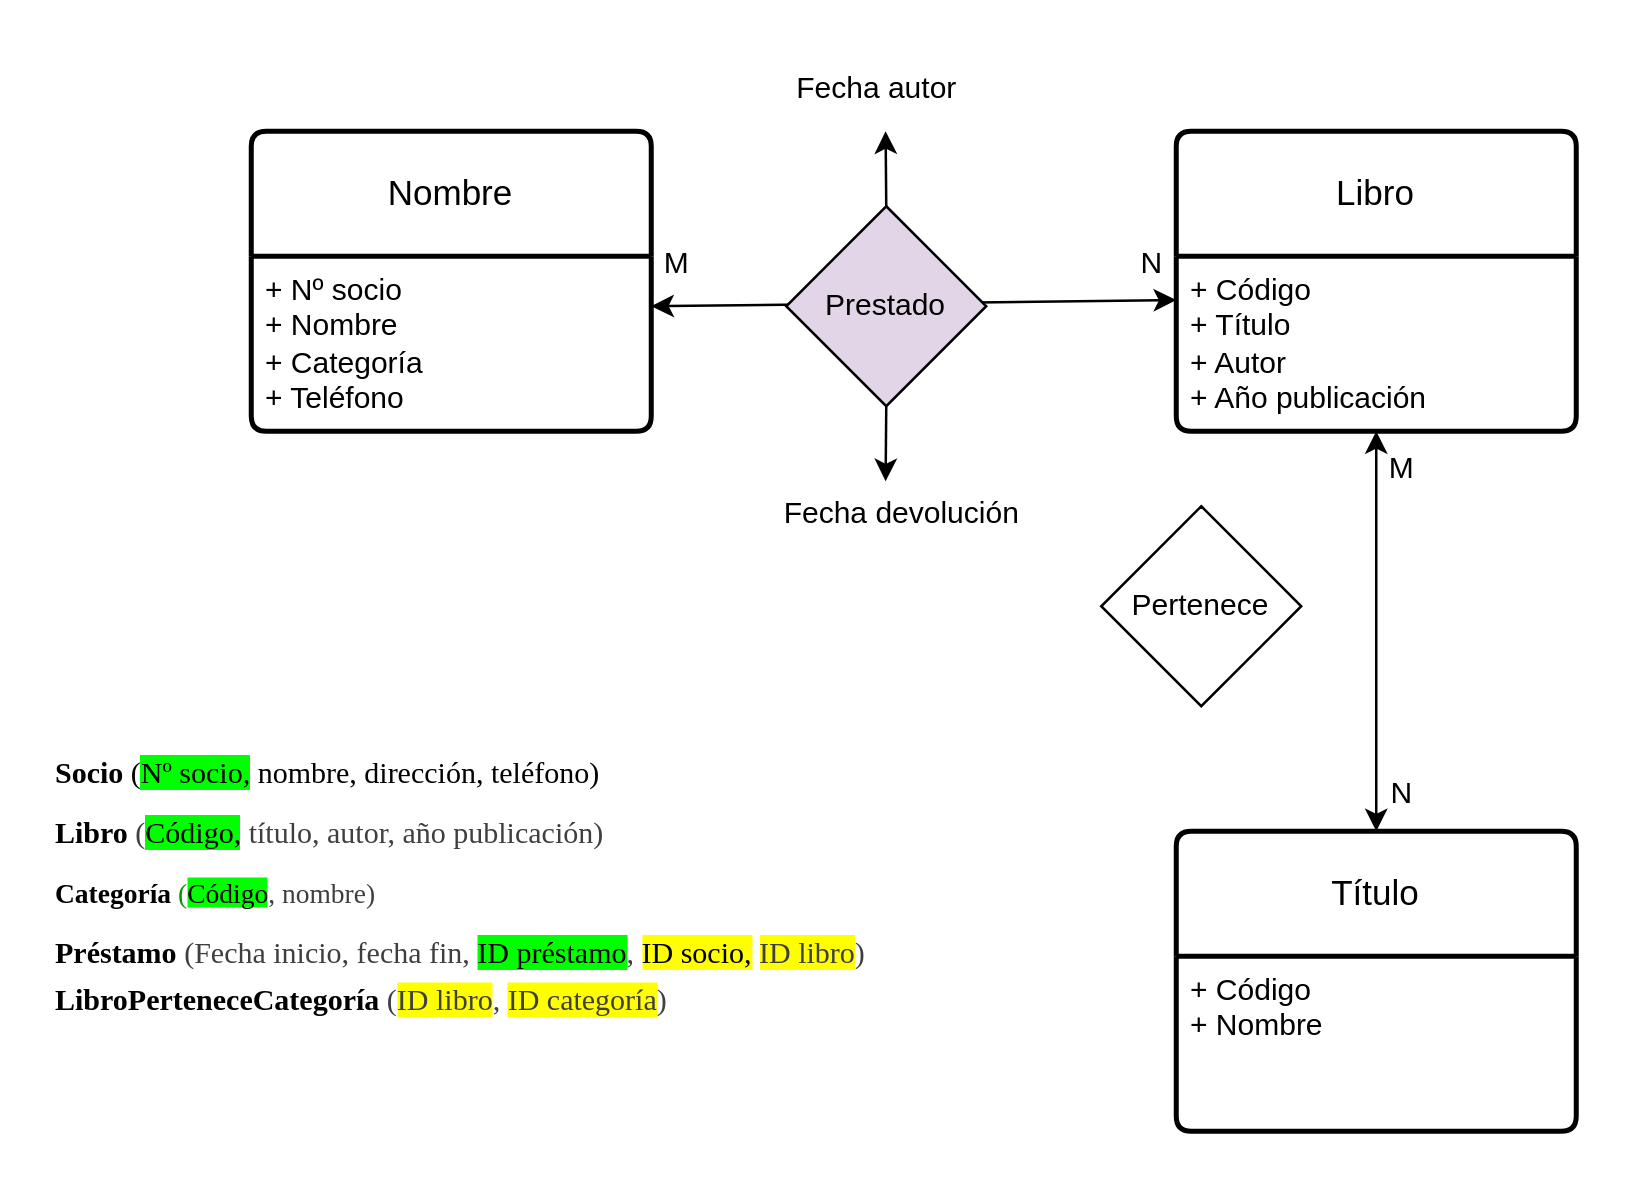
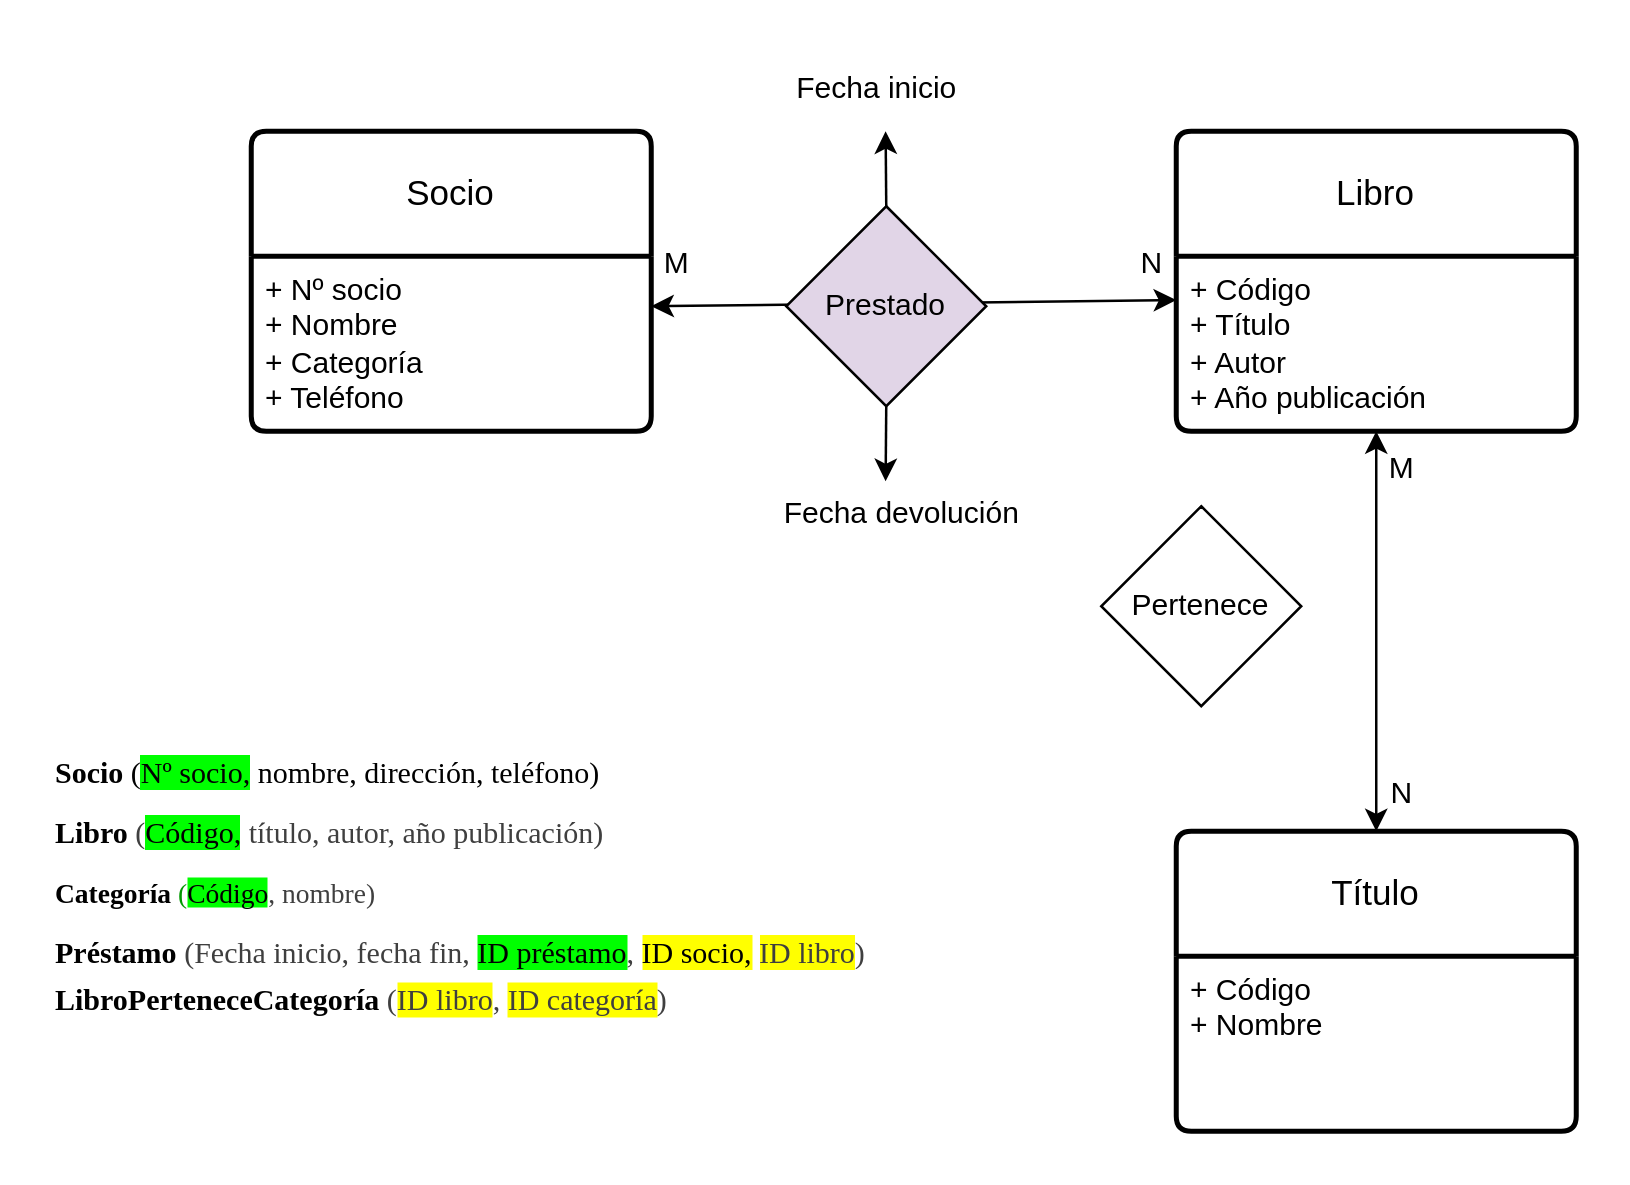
(878, 89) -> (878, 89)
(451, 194) -> (451, 194)
